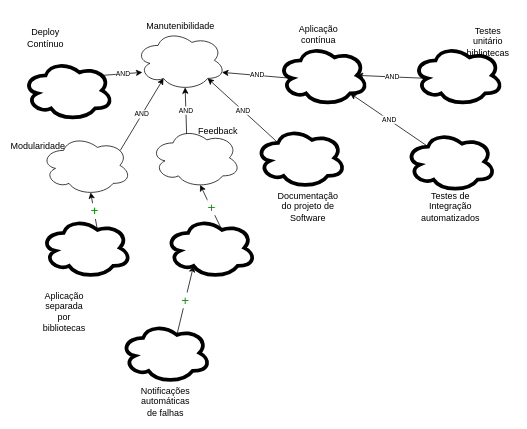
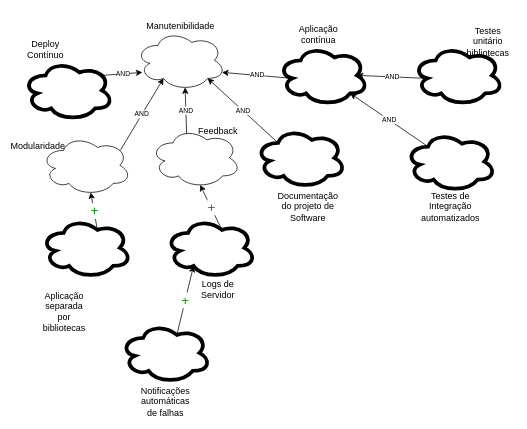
(45, 38) -> (45, 49)
none -> (218, 289)
